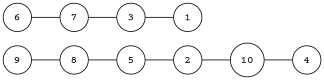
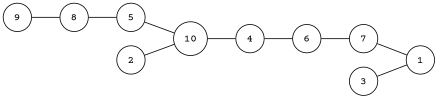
(103, 17) -> (392, 49)
none -> (278, 39)
(159, 60) -> (160, 28)
